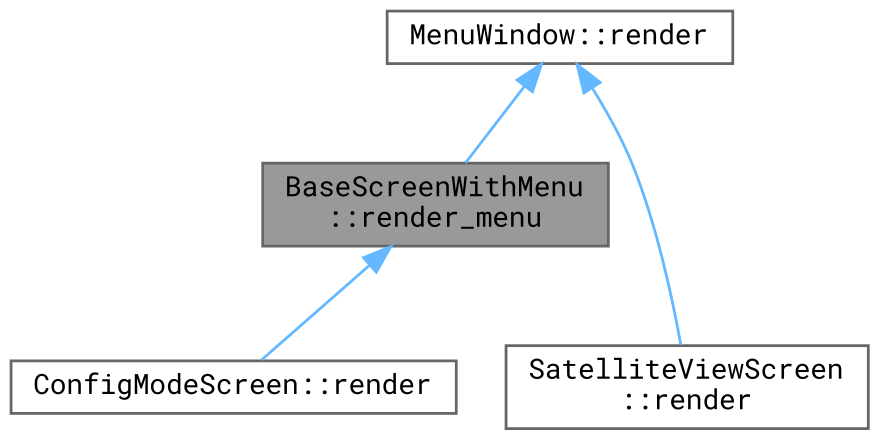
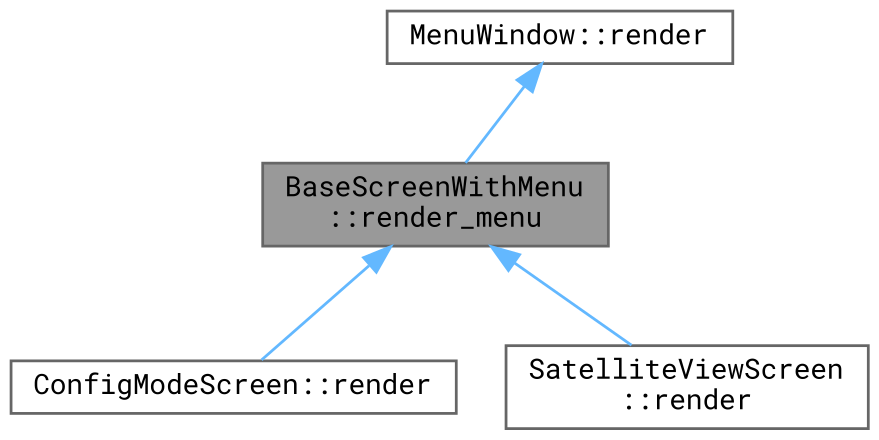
(649, 212) -> (573, 304)
